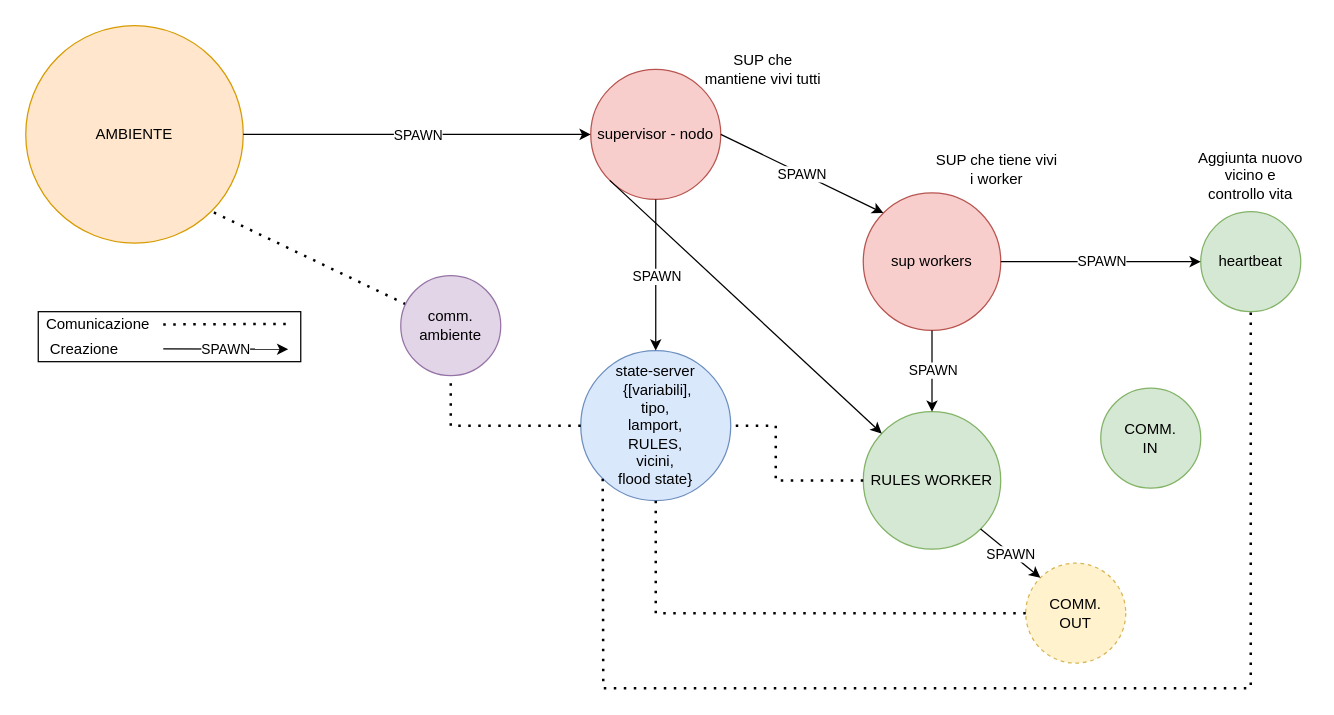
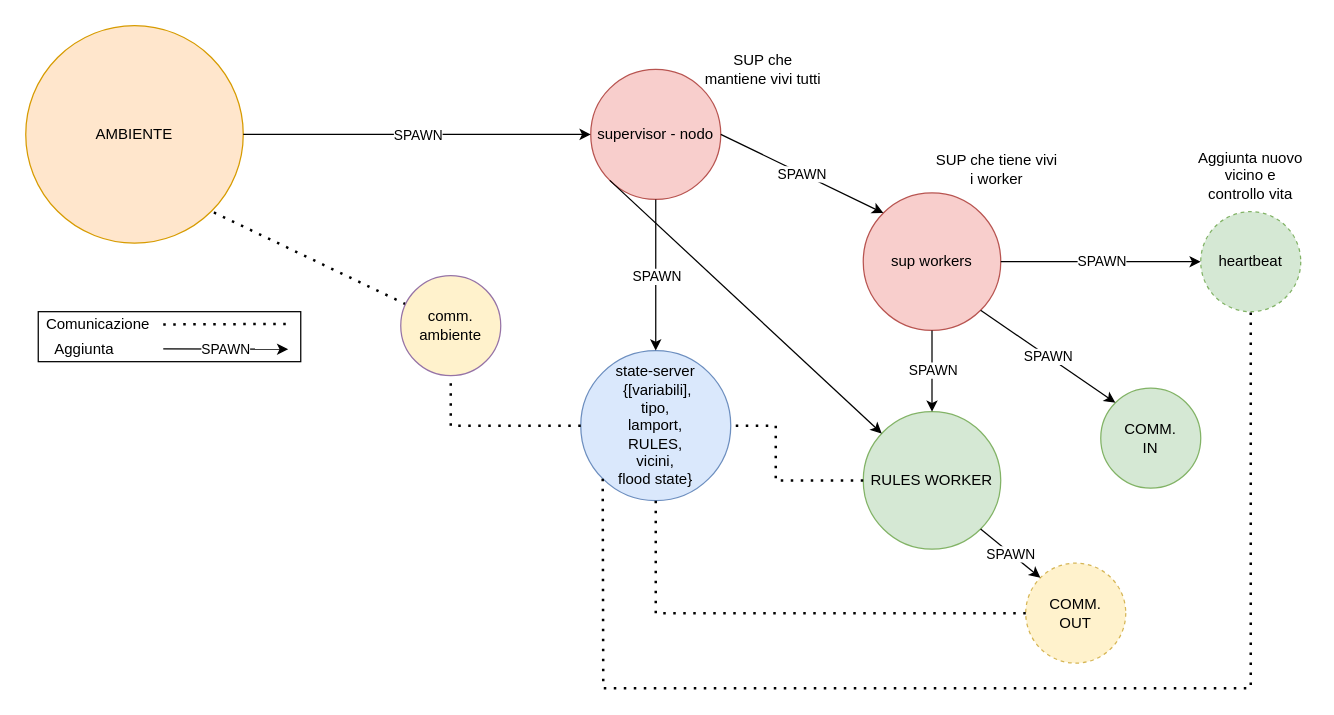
(1251, 262) -> (1251, 262)
(451, 326) -> (451, 326)
(84, 349) -> (84, 349)
none -> (1044, 354)
